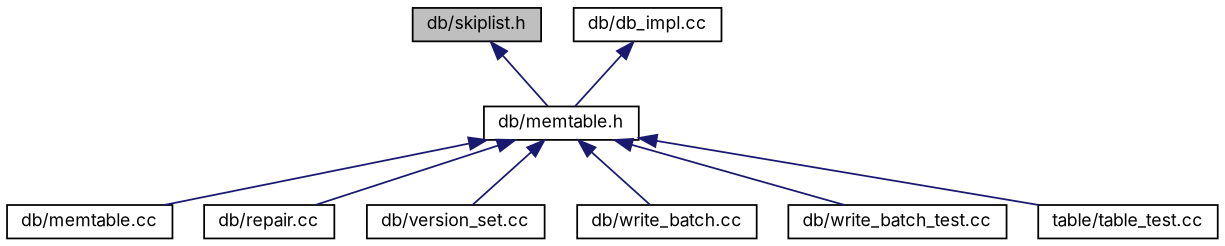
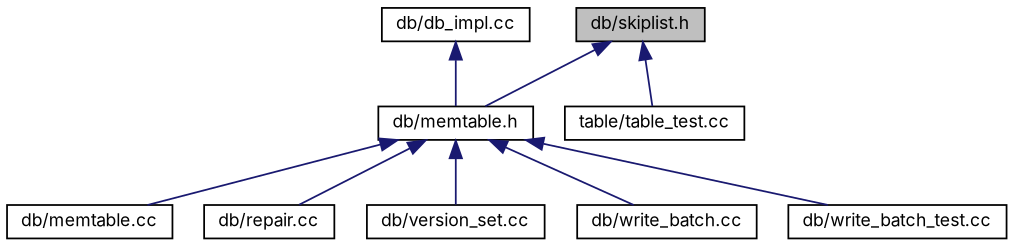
(848, 173) -> (649, 83)
